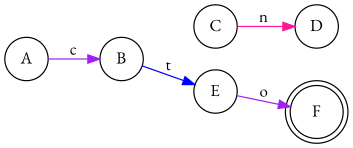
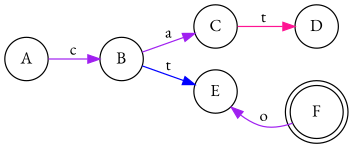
(264, 17) -> (264, 17)
none -> (163, 45)
(258, 100) -> (265, 127)
